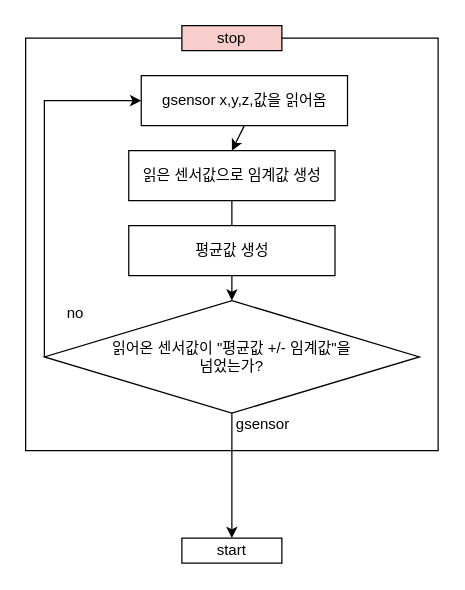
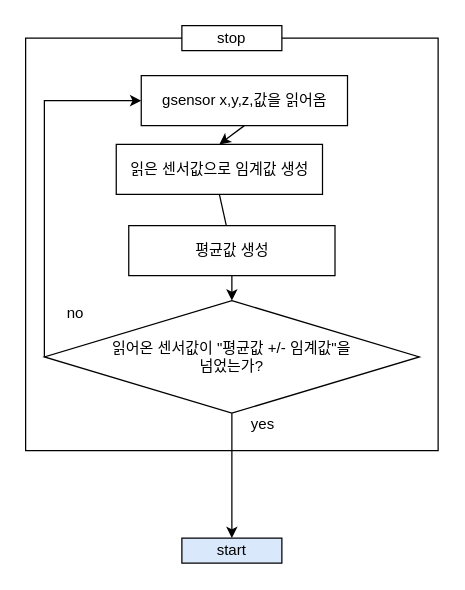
(232, 38) -> (232, 38)
(232, 176) -> (219, 169)
(263, 424) -> (263, 424)
(232, 551) -> (232, 551)
